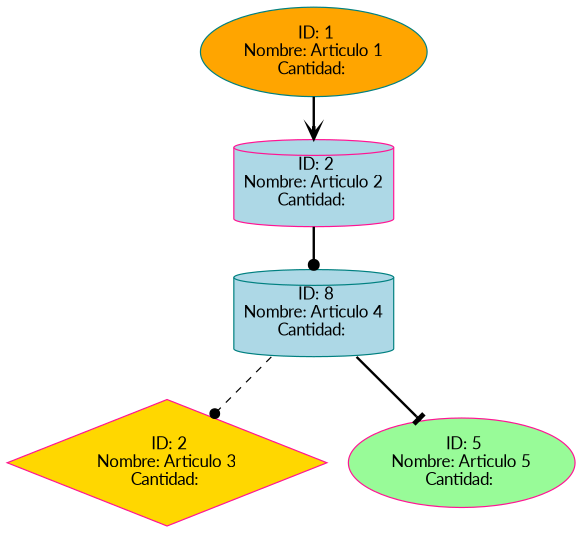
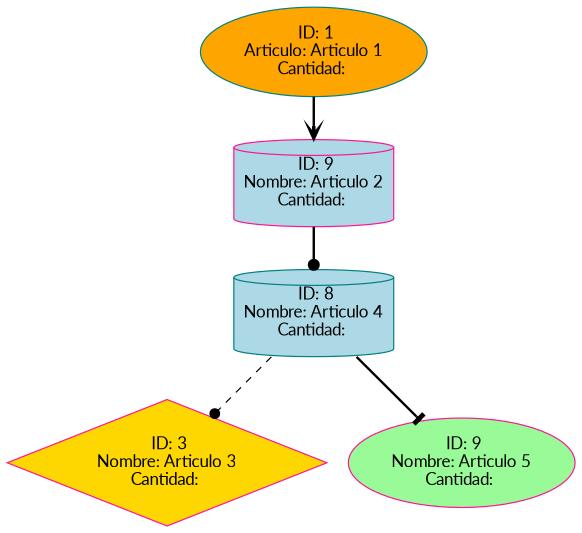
(314, 52) -> (314, 52)
(314, 183) -> (314, 183)
(167, 463) -> (167, 463)
(462, 463) -> (462, 463)
